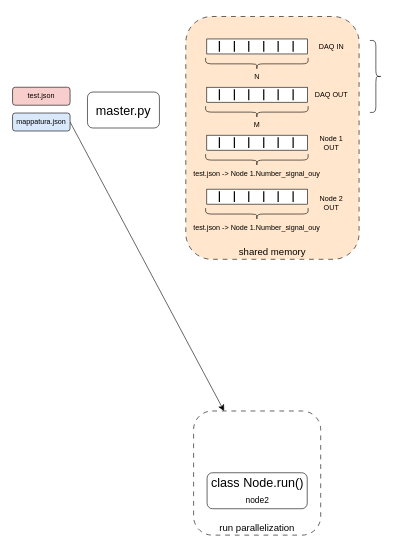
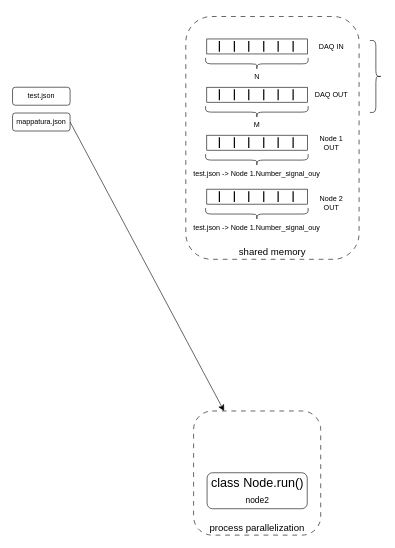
(41, 96) -> (41, 96)
(123, 110) -> none
(41, 122) -> (41, 122)
(272, 252) -> (272, 252)
(257, 528) -> (257, 528)
